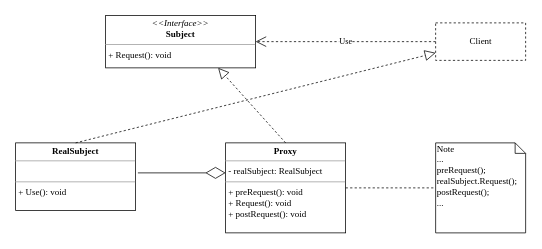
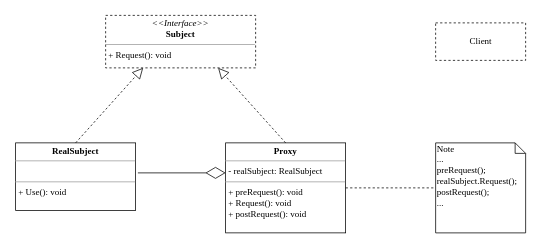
(180, 42) -> (180, 42)
(346, 42) -> none
(250, 99) -> (106, 109)
